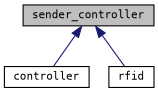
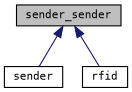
(89, 15) -> (69, 15)
(47, 77) -> (34, 77)
